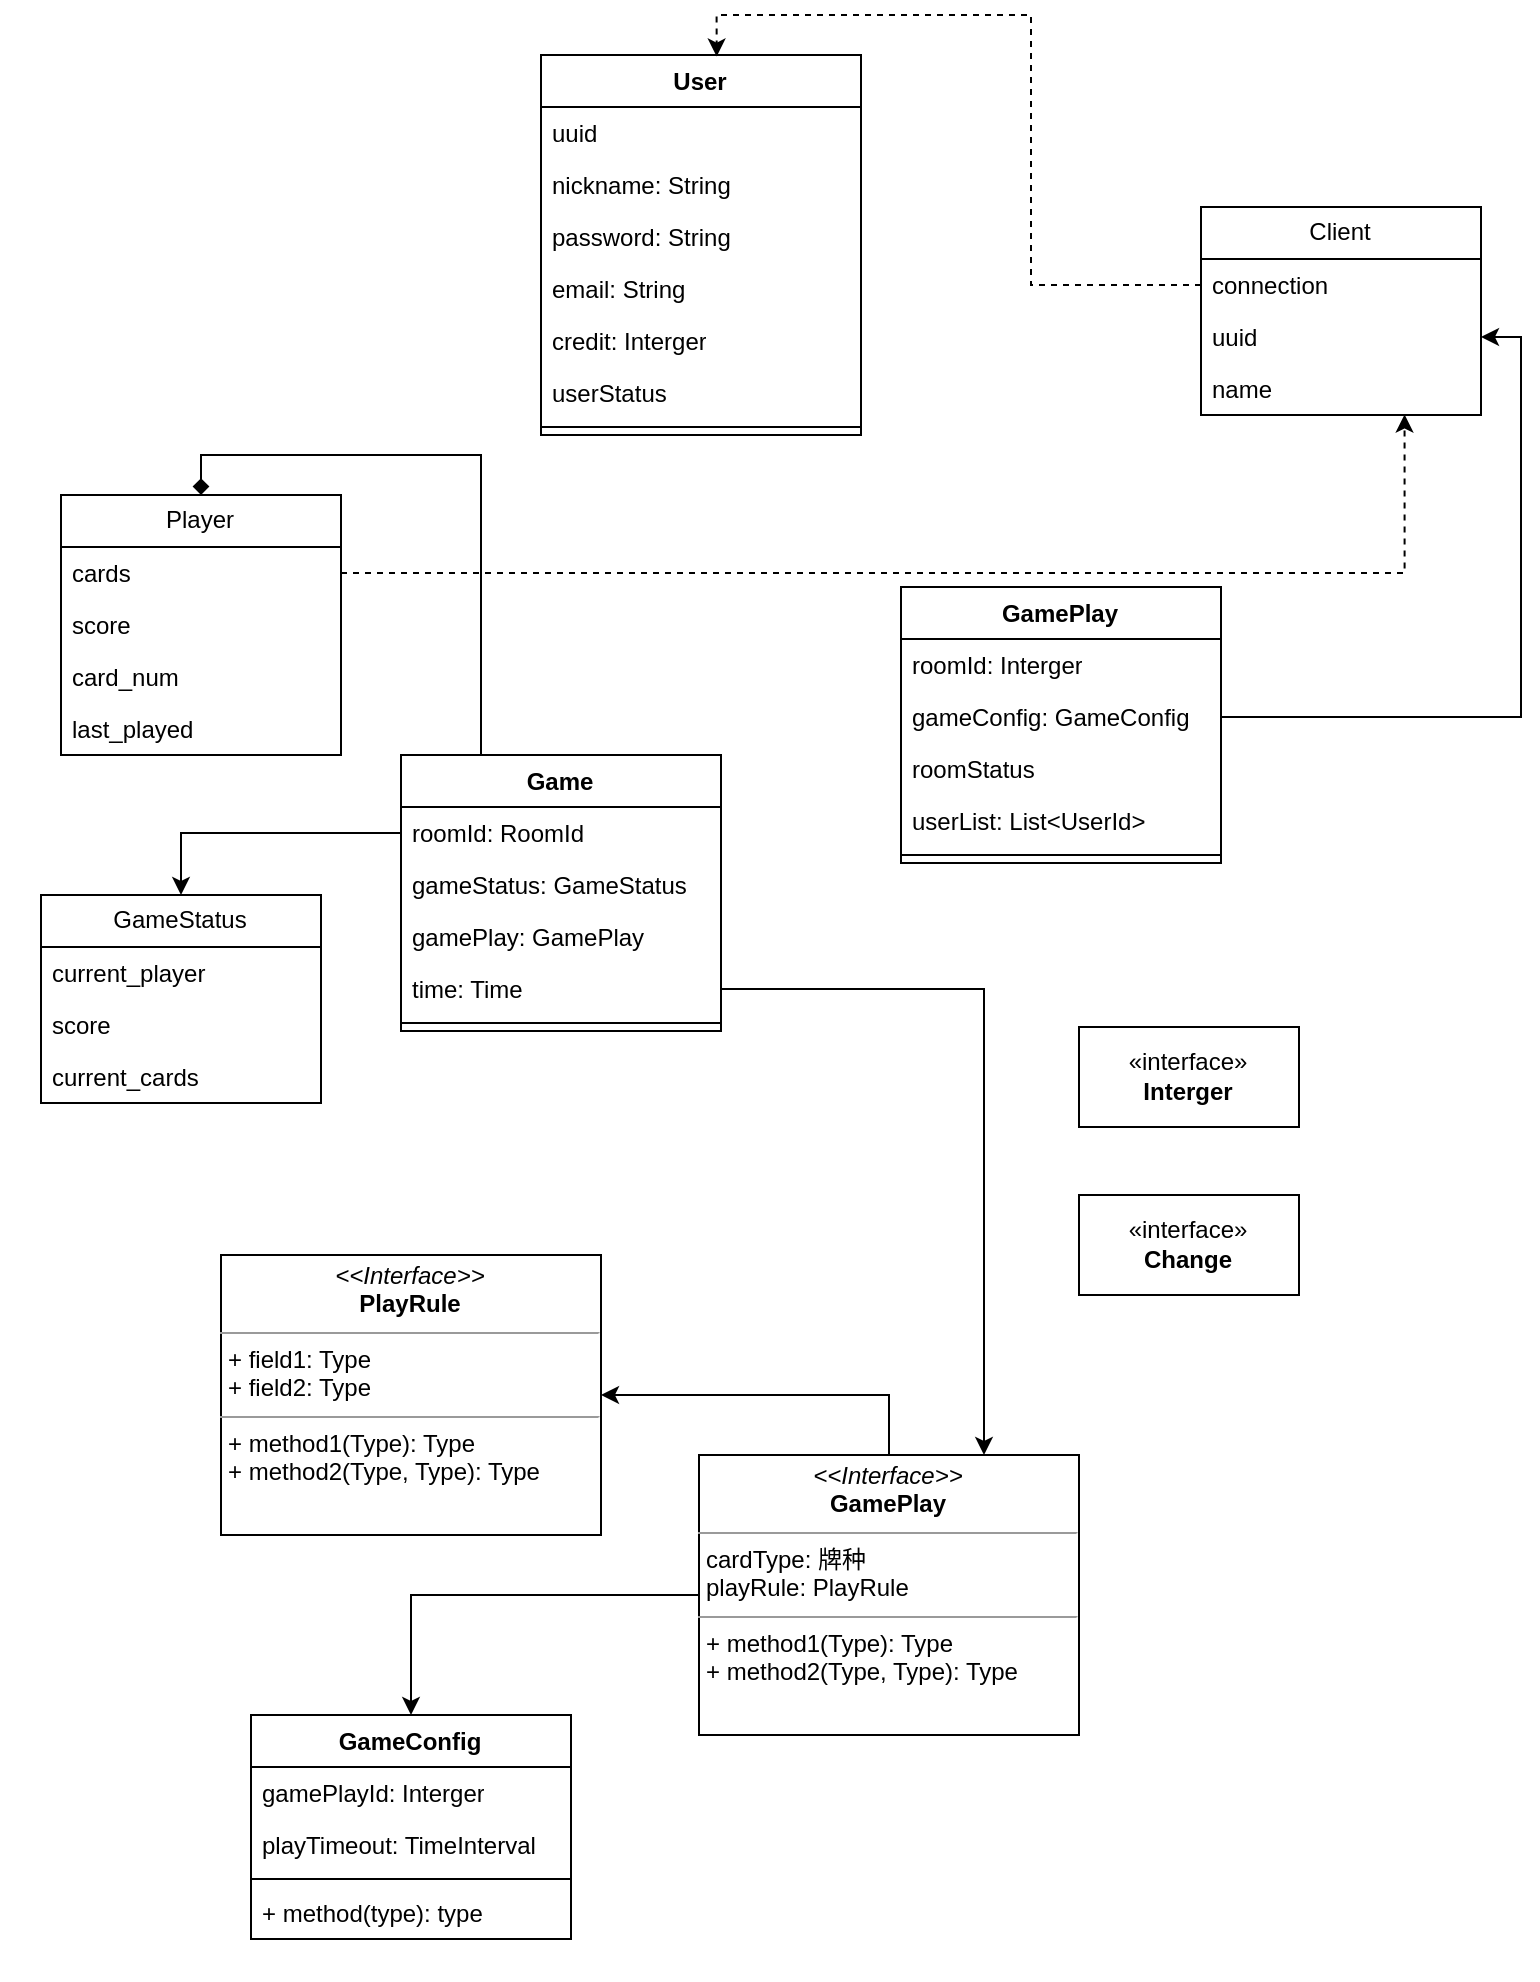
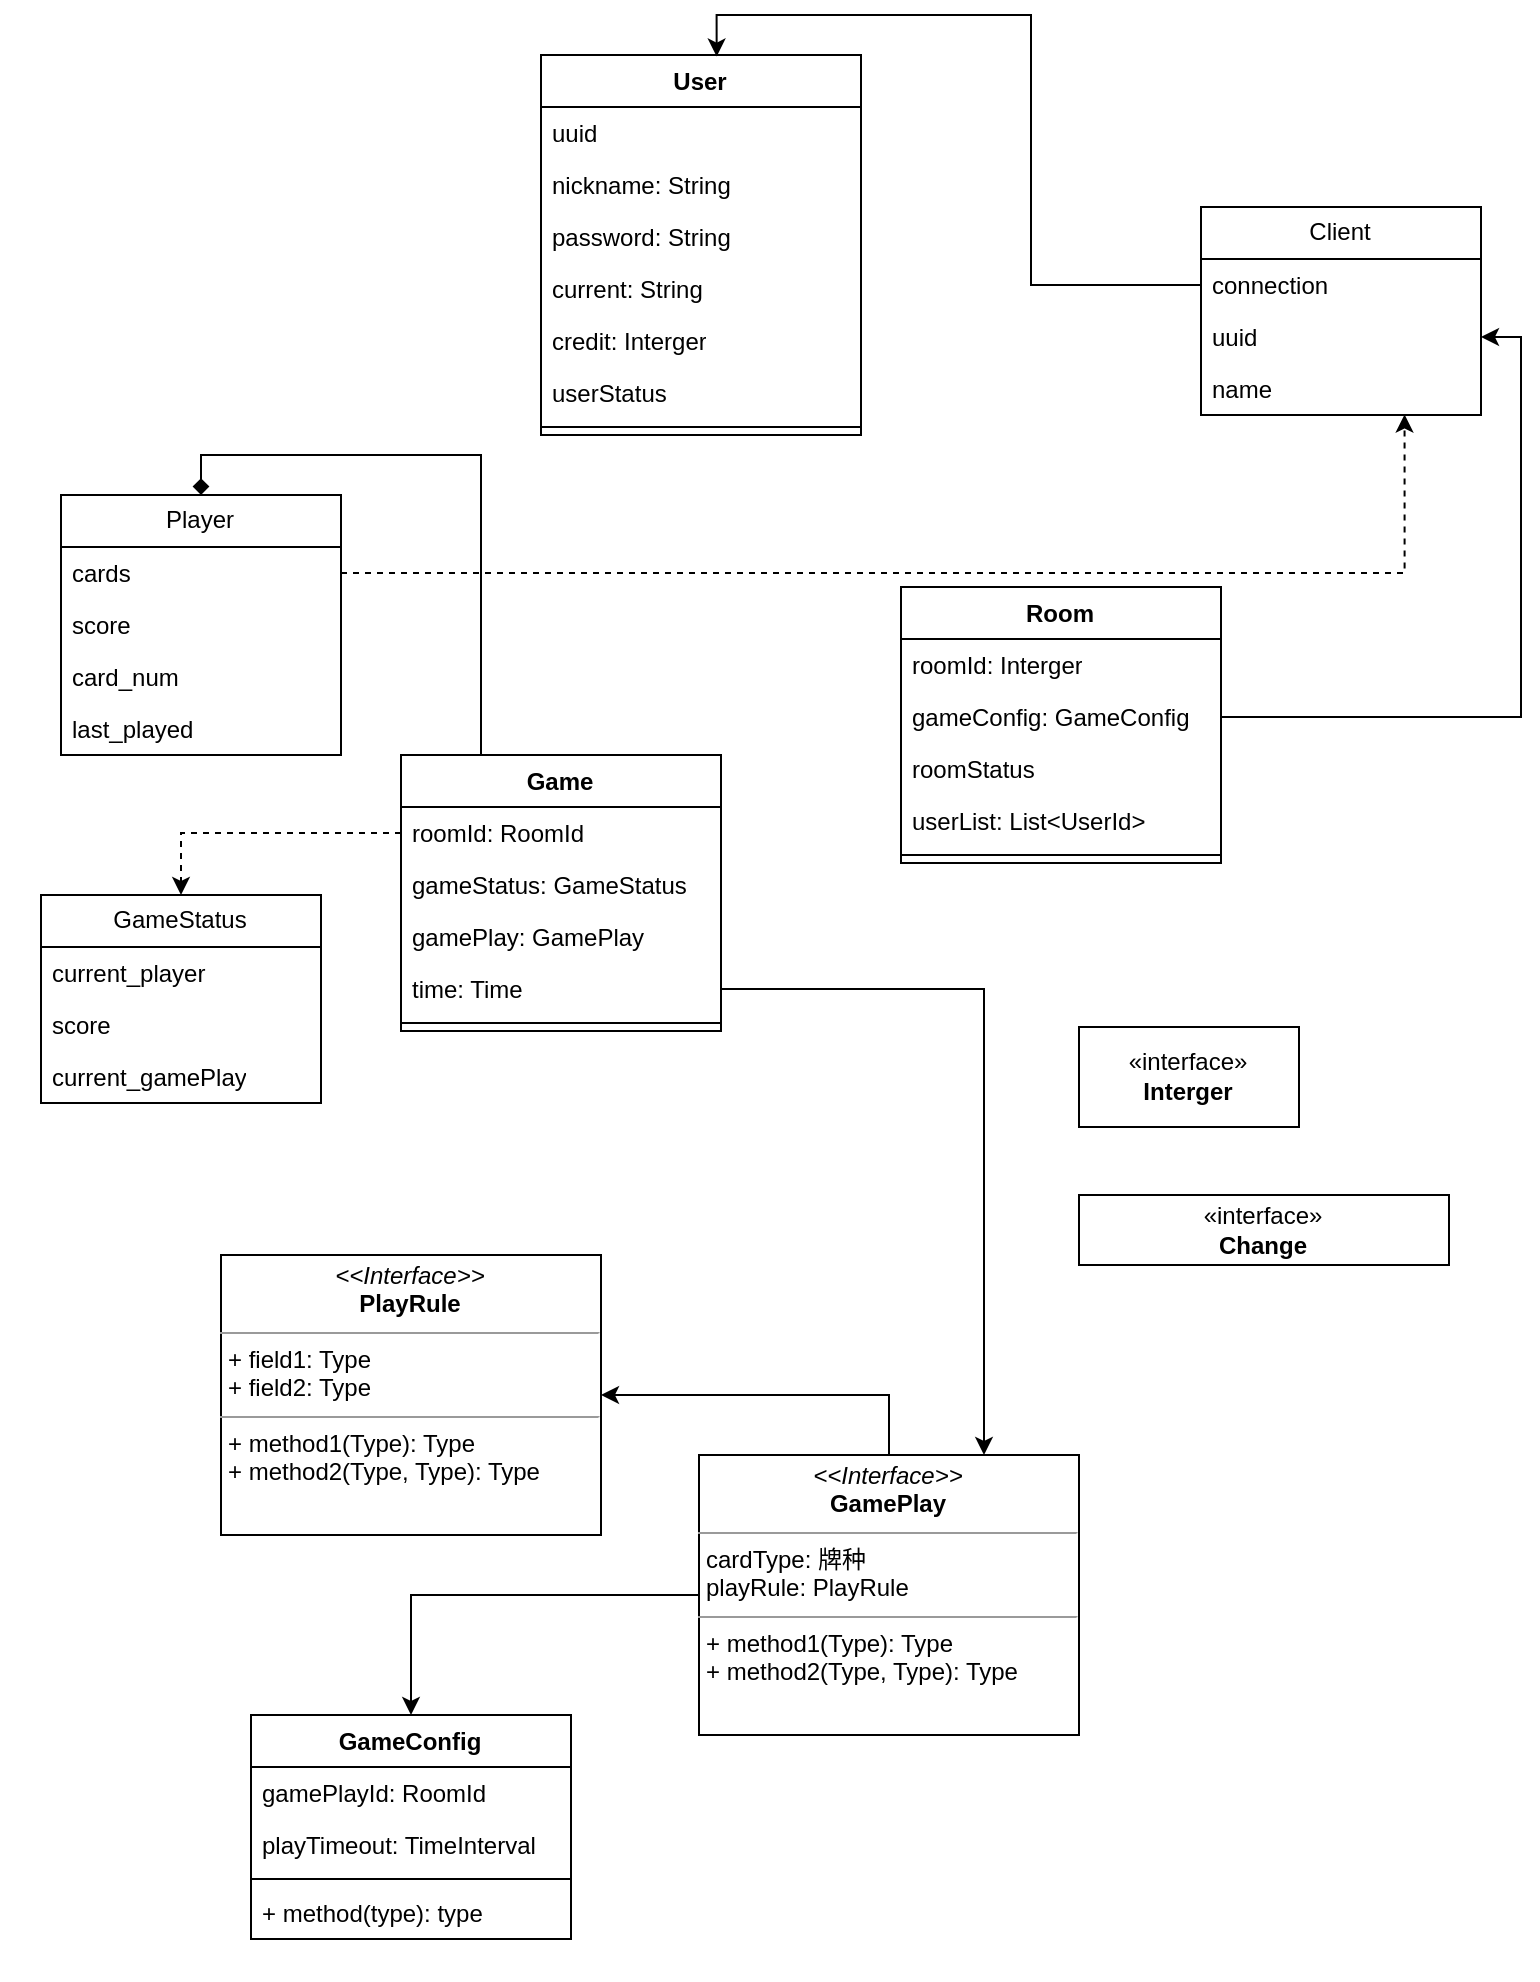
(1031, 63) -> (1031, 63)
(625, 291) -> (644, 291)
(1061, 615) -> (1061, 615)
(267, 833) -> (267, 833)
(140, 1079) -> (157, 1079)
(1189, 1245) -> (1264, 1230)
(388, 1795) -> (375, 1795)
